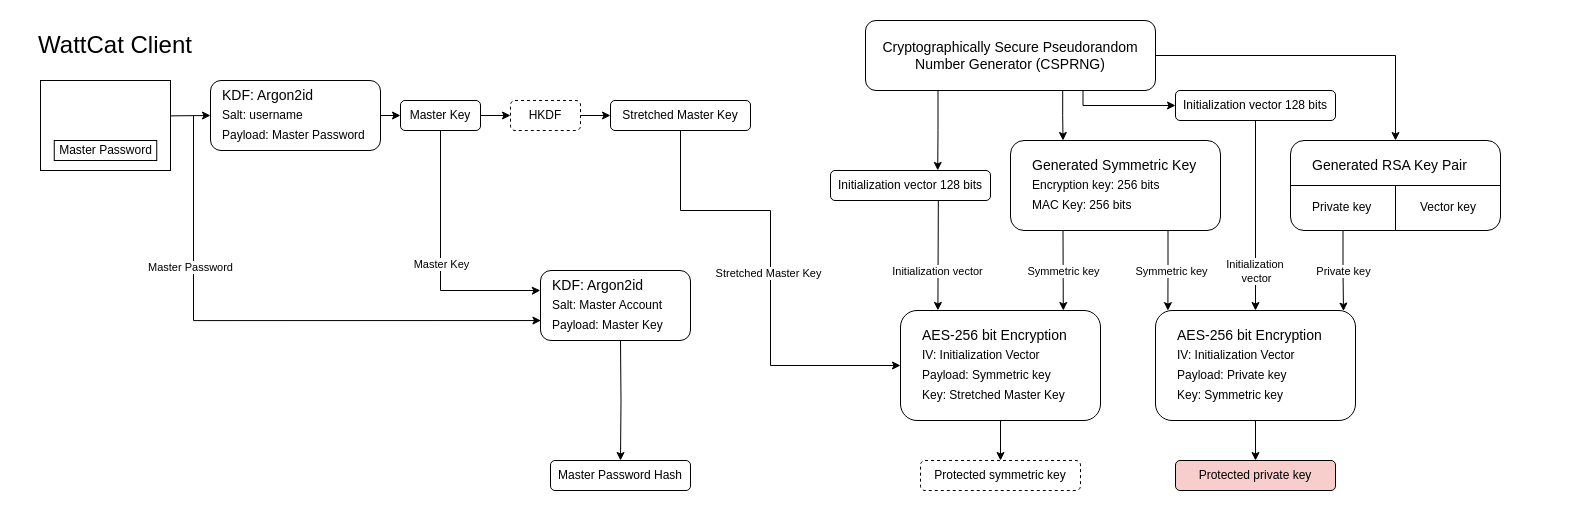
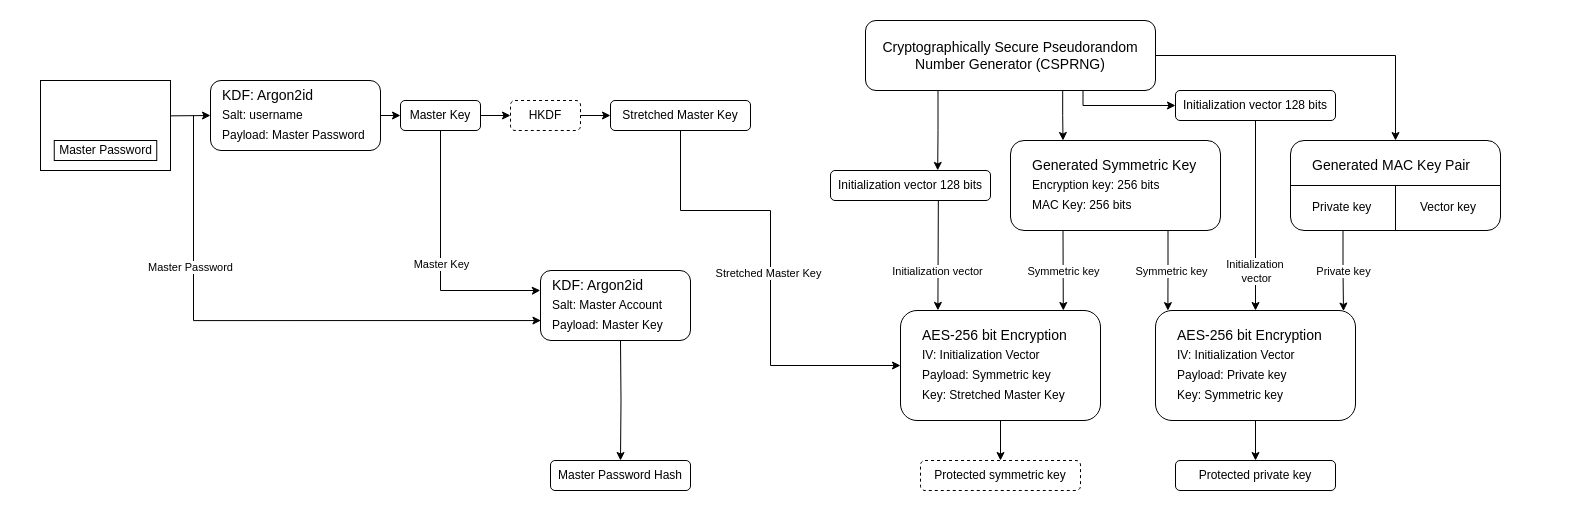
(116, 46) -> none
(1391, 166) -> (1391, 166)
(1256, 476) -> (1256, 476)
